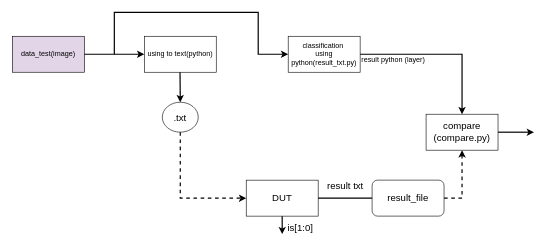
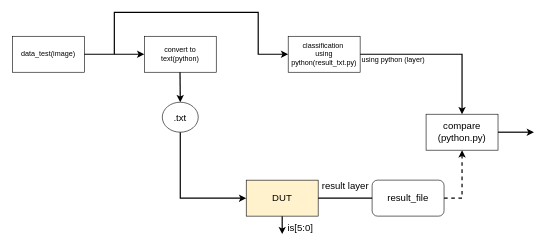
(48, 54) -> (48, 54)
(180, 54) -> (180, 54)
(394, 60) -> (394, 60)
(462, 132) -> (462, 132)
(346, 186) -> (346, 186)
(180, 195) -> (180, 195)
(282, 198) -> (282, 198)
(301, 228) -> (301, 228)
